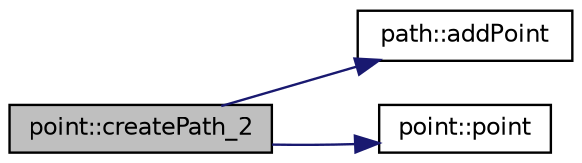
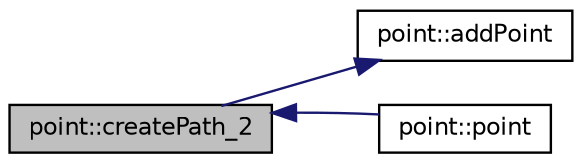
(465, 36) -> (465, 36)
(313, 145) -> (338, 113)
